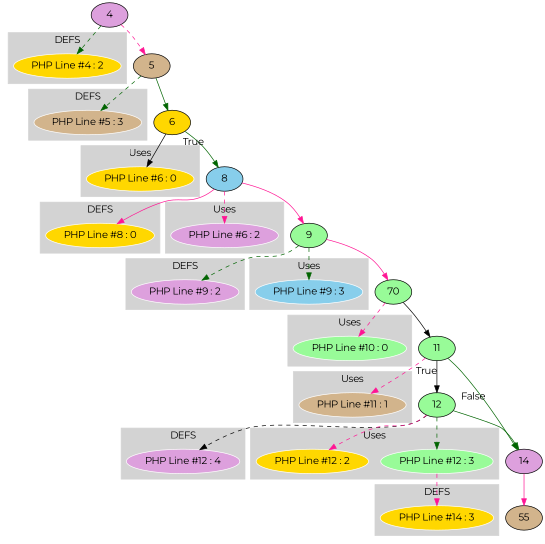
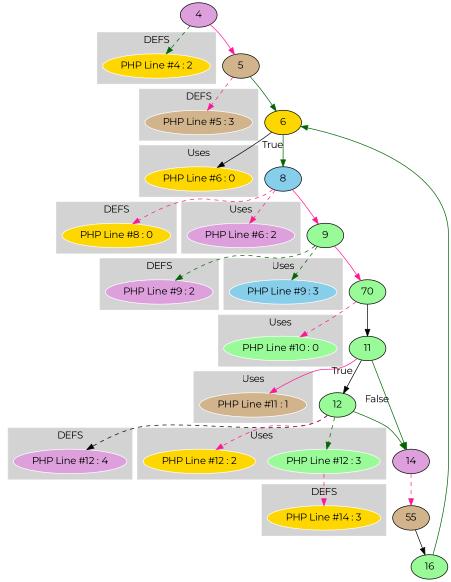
(132, 36) -> (221, 36)
(121, 93) -> (220, 94)
(149, 207) -> (205, 199)
(399, 376) -> (318, 370)
(524, 486) -> (411, 486)
none -> (429, 567)
